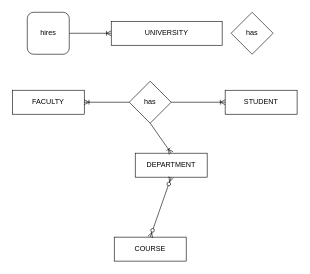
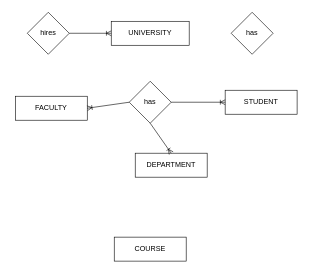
(48, 33) -> (48, 33)
(167, 33) -> (150, 33)
(48, 102) -> (51, 108)
(161, 208) -> none
